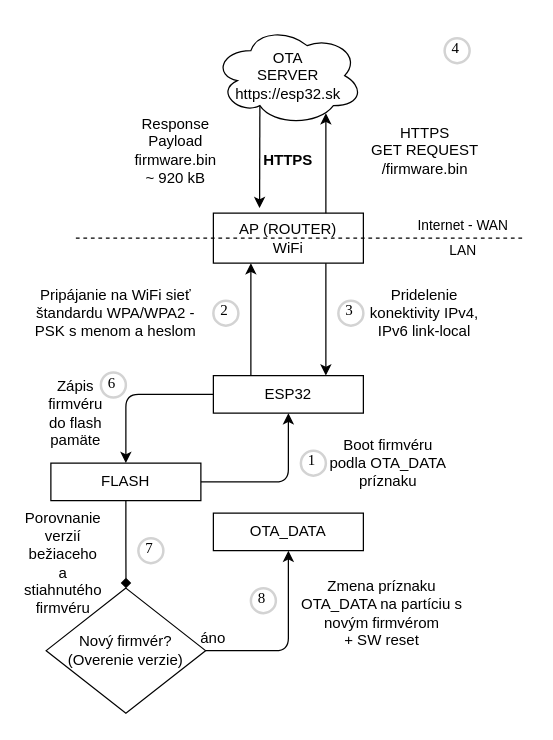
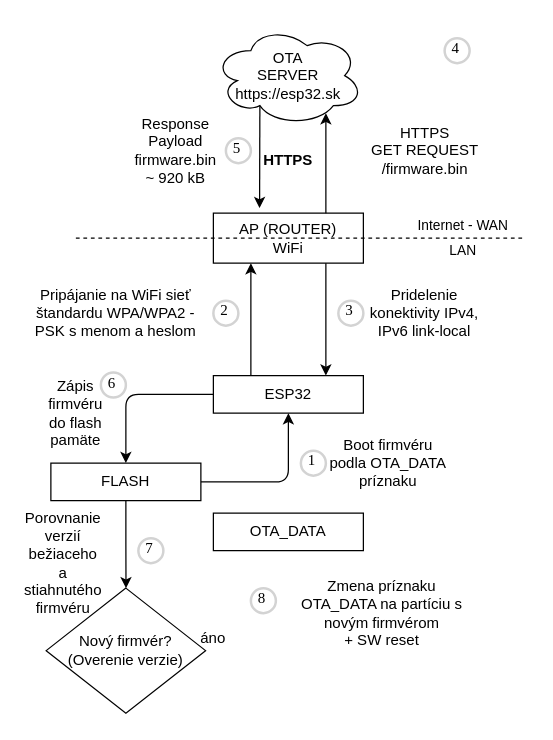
none -> (238, 151)
(126, 577) -> (126, 578)
(288, 642) -> none
